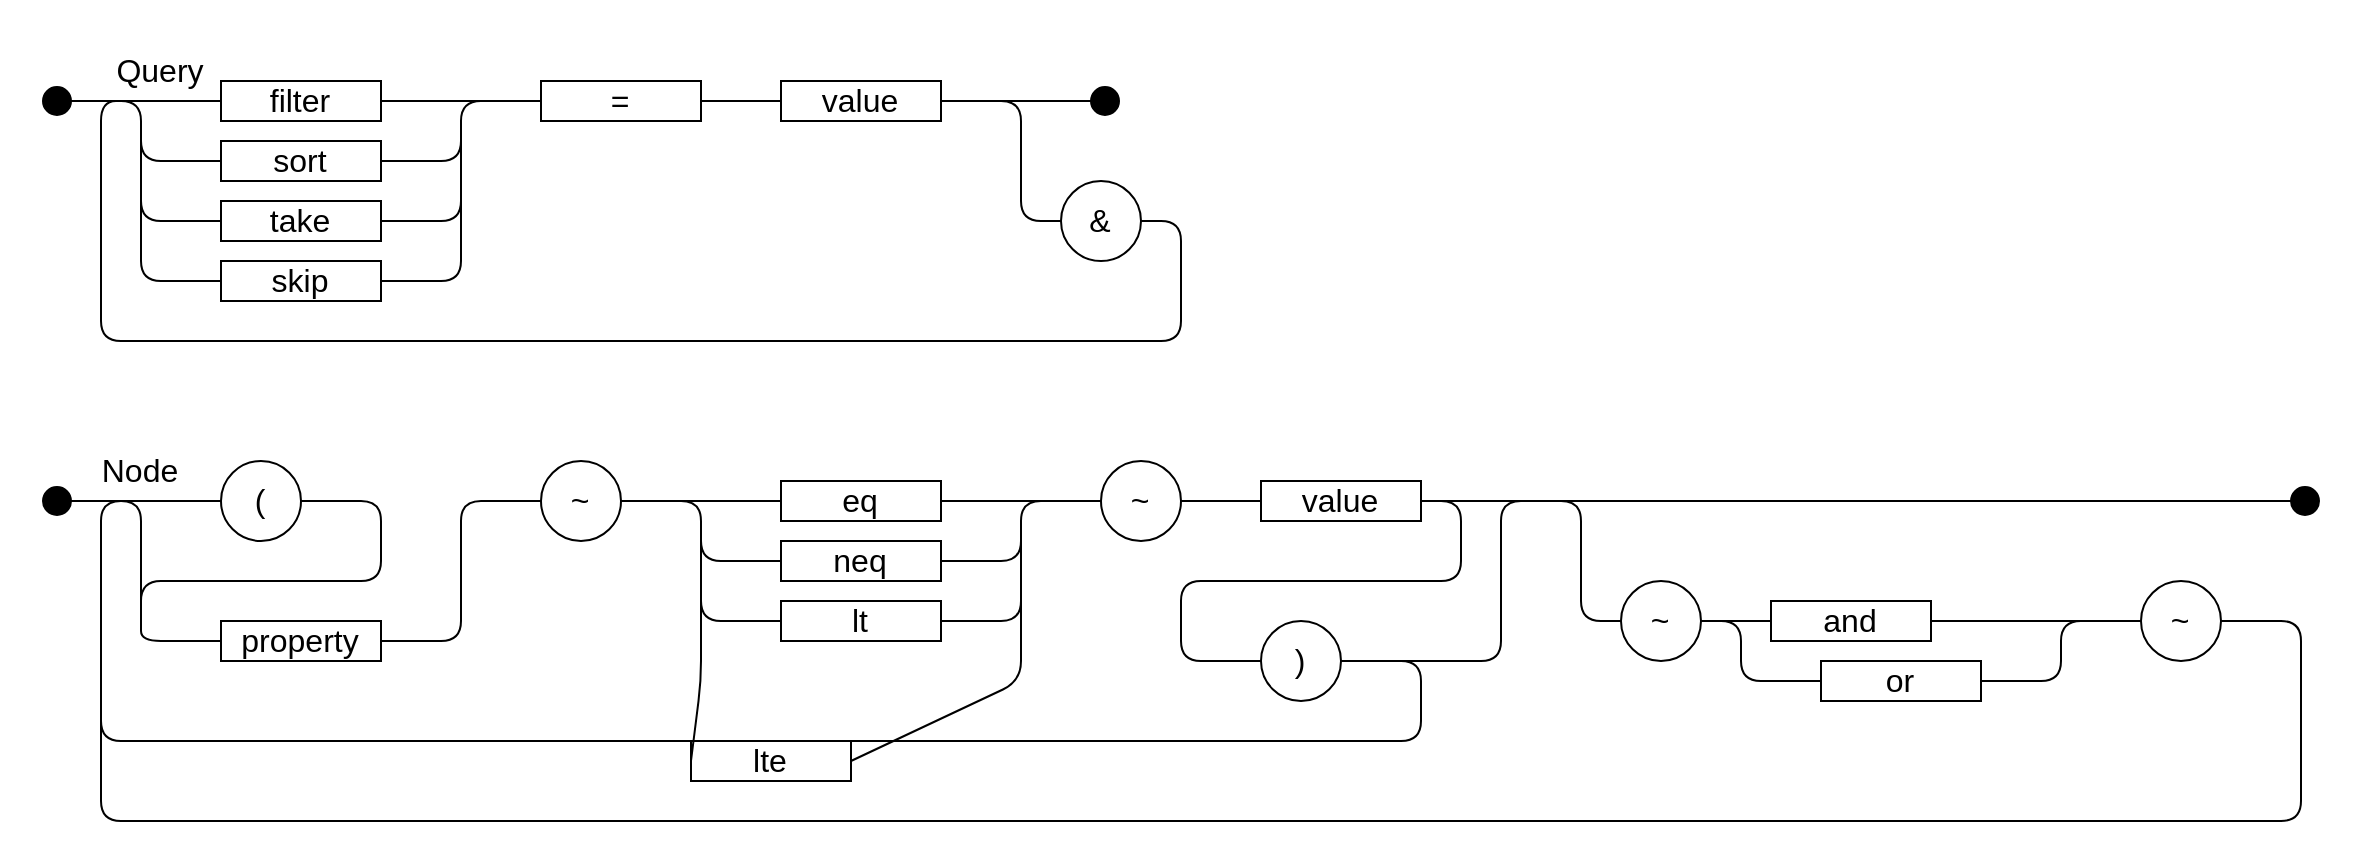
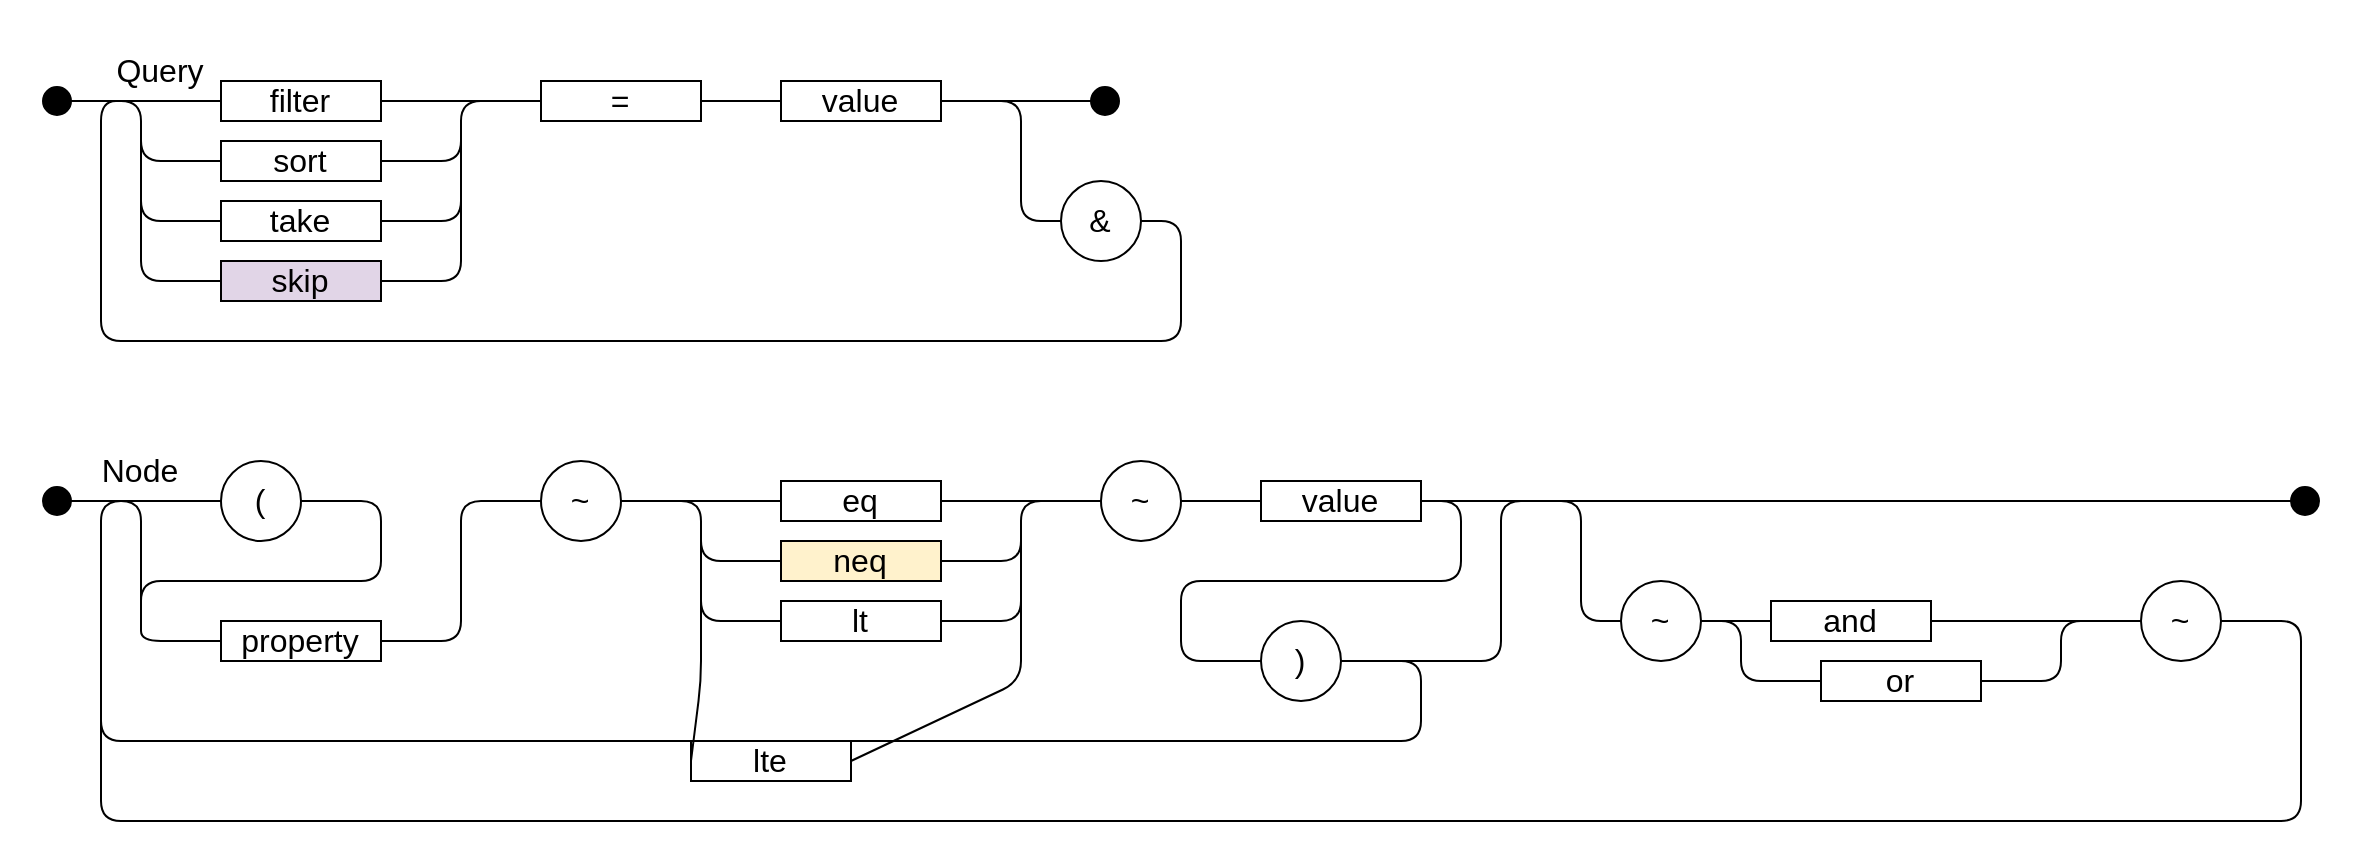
(301, 281) -> (301, 281)
(861, 561) -> (861, 561)
